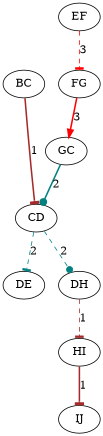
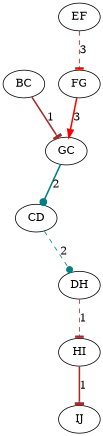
(29, 149) -> (44, 116)
(24, 285) -> none
